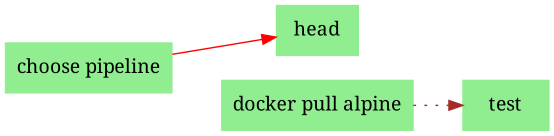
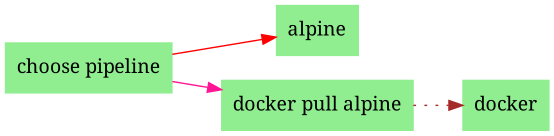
(317, 30) -> (317, 30)
none -> (190, 84)
(506, 105) -> (506, 105)
